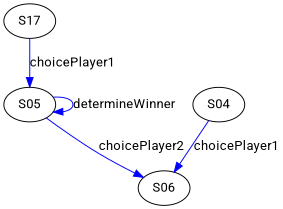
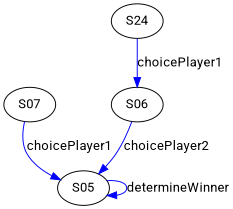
(30, 21) -> (30, 105)
(219, 105) -> (137, 21)
(89, 148) -> (121, 146)
